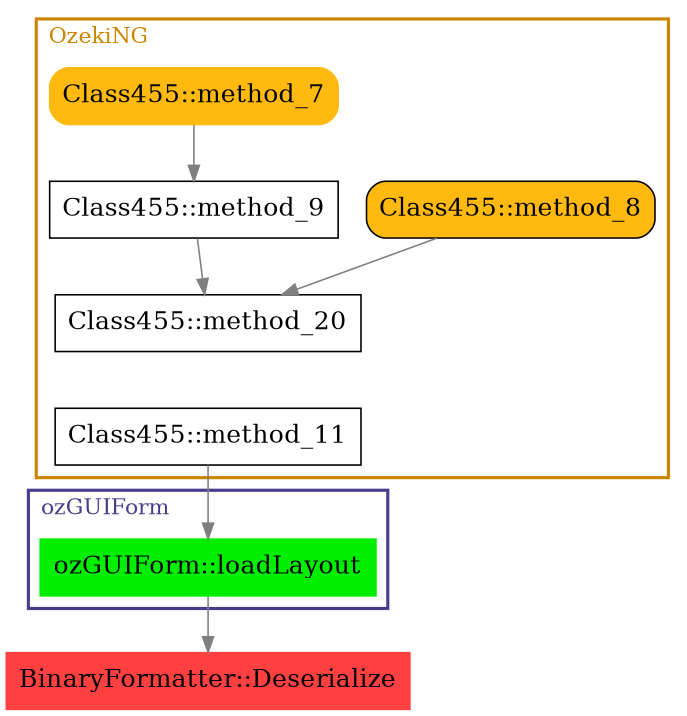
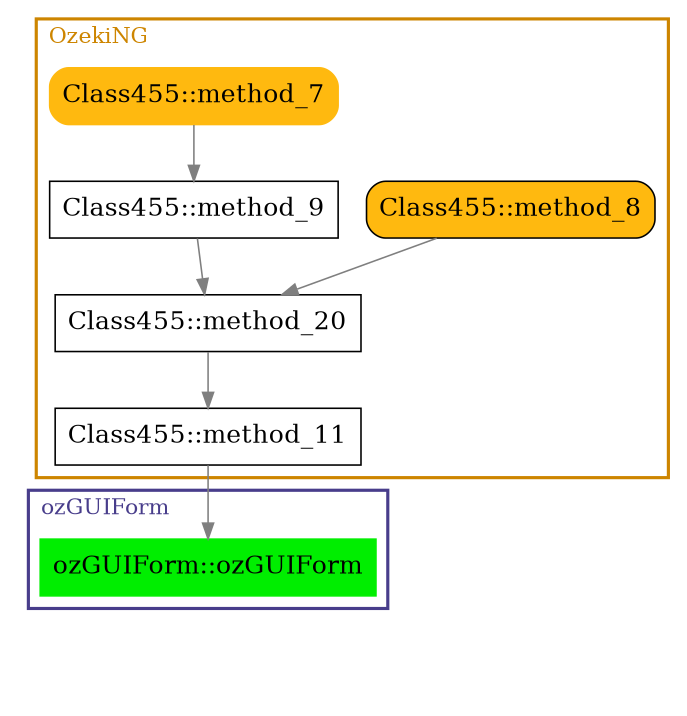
none -> (208, 372)
(208, 568) -> (208, 568)
(208, 681) -> none
